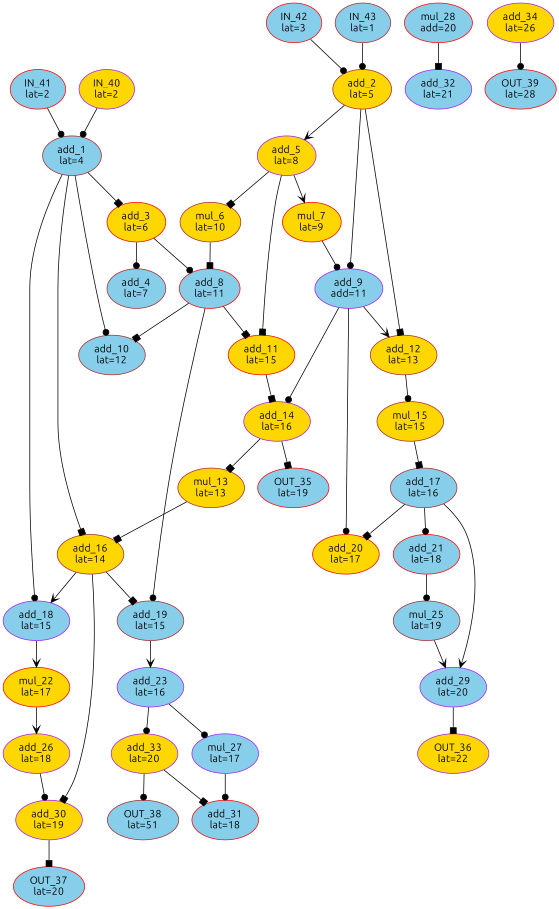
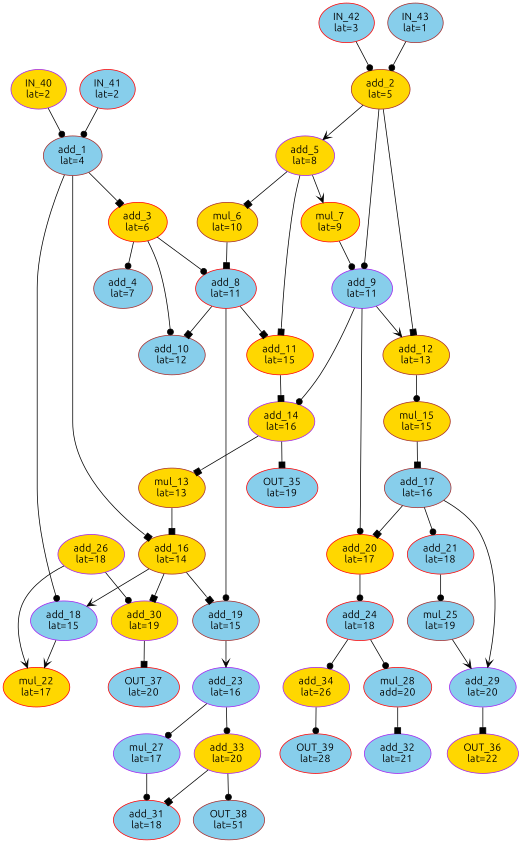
(89, 253) -> (163, 284)
(349, 289) -> (362, 289)
none -> (360, 621)
(36, 717) -> (22, 604)
